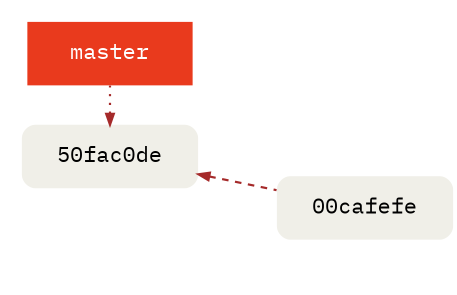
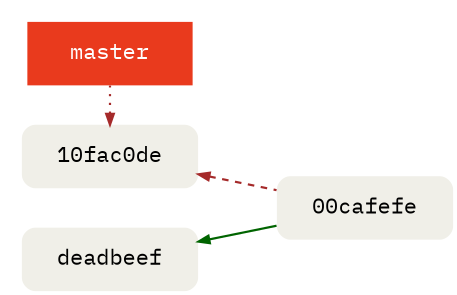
(110, 157) -> (110, 157)
none -> (110, 259)
